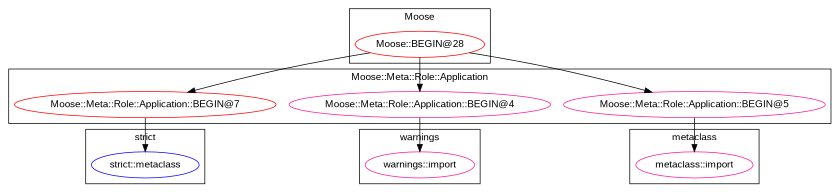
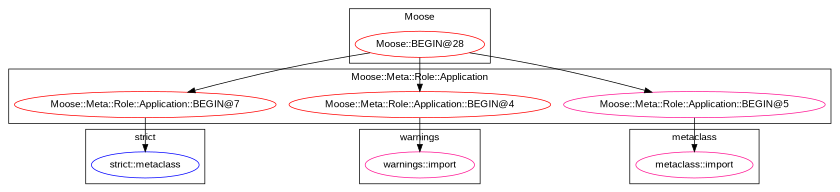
(420, 105) -> (420, 105)
